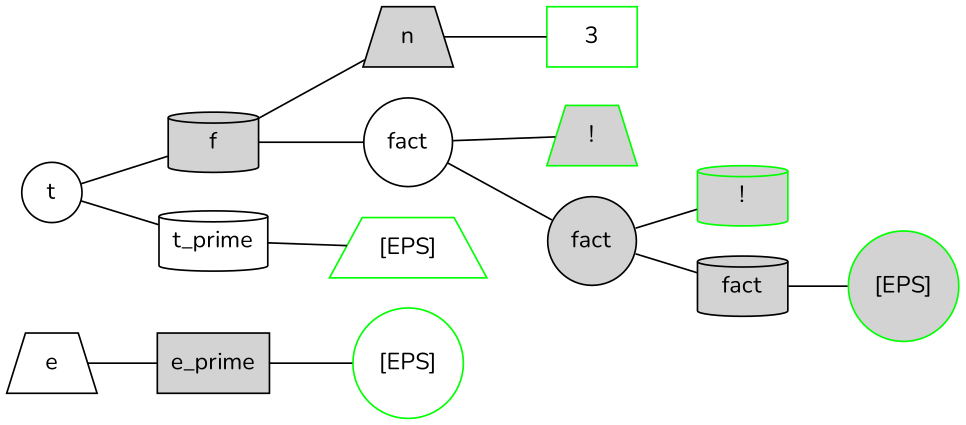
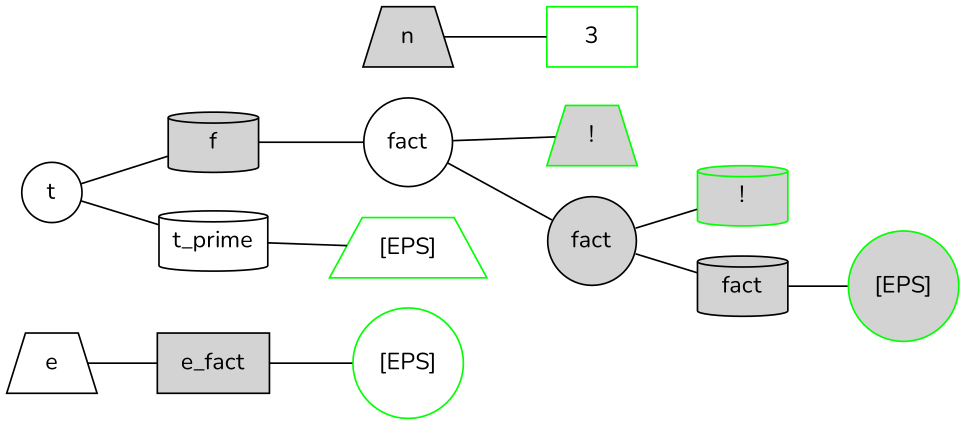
(312, 89) -> none
(213, 363) -> (213, 363)
